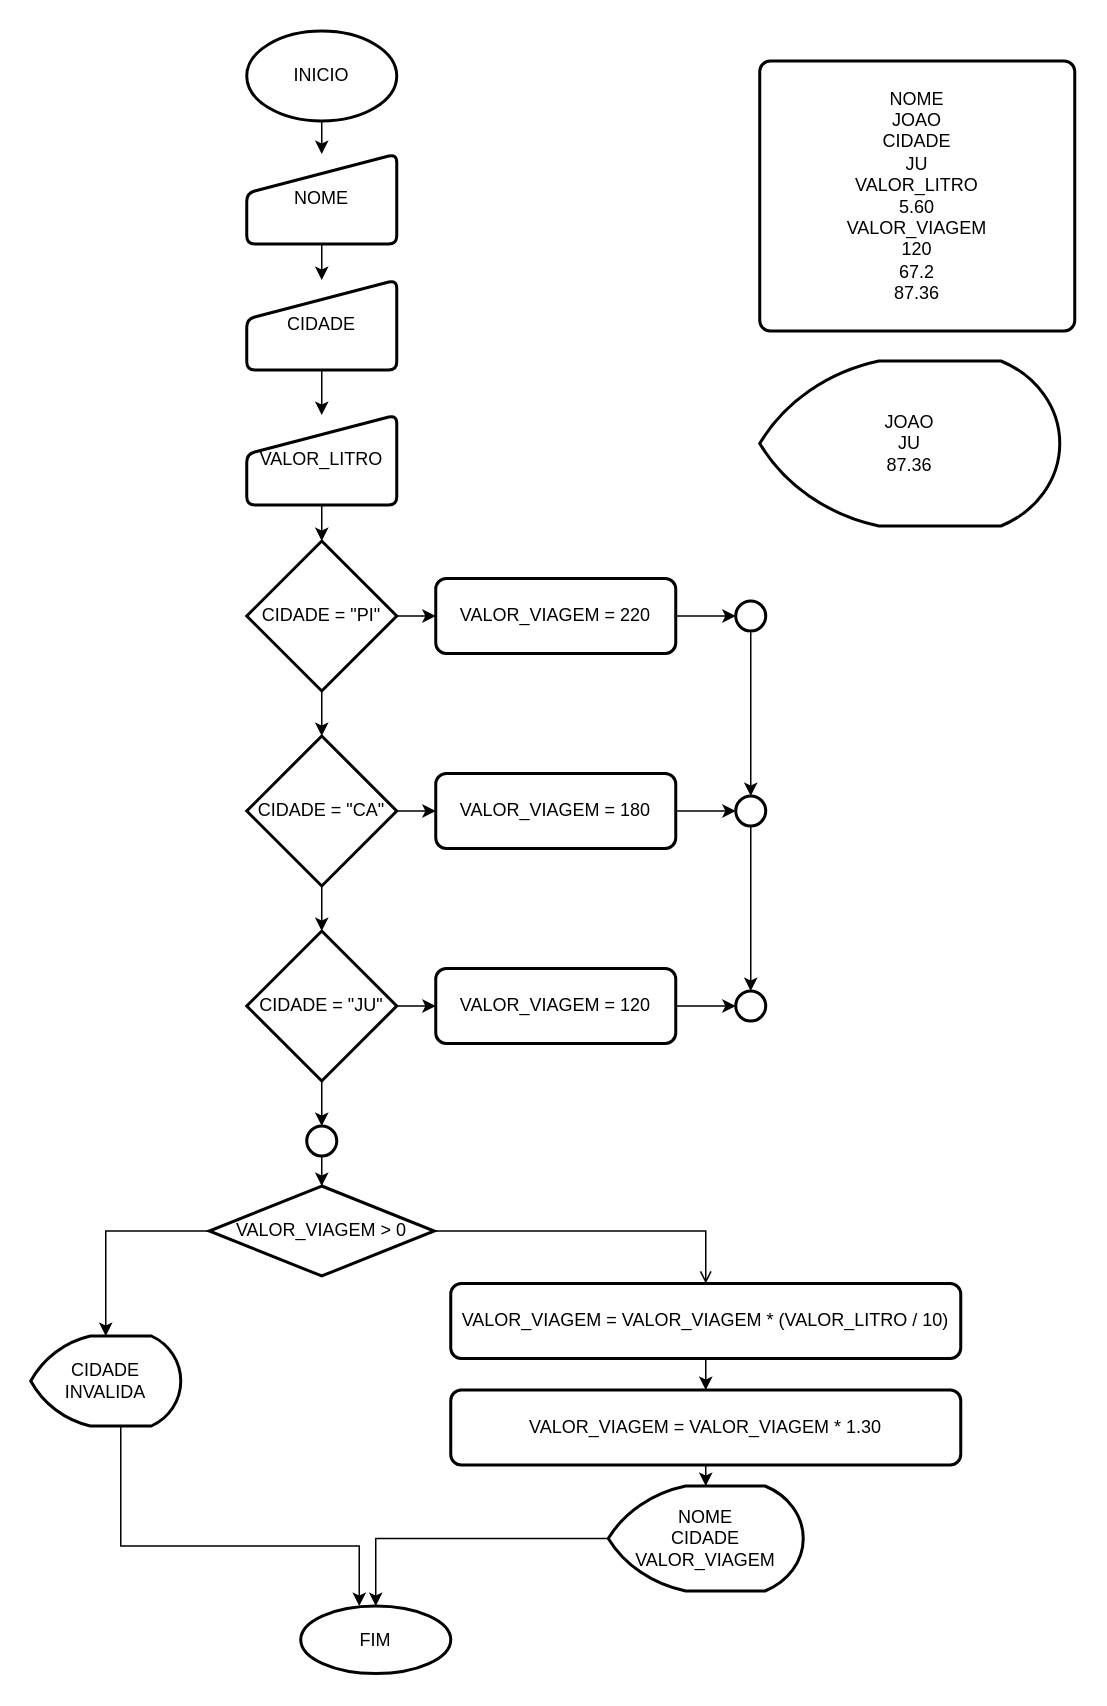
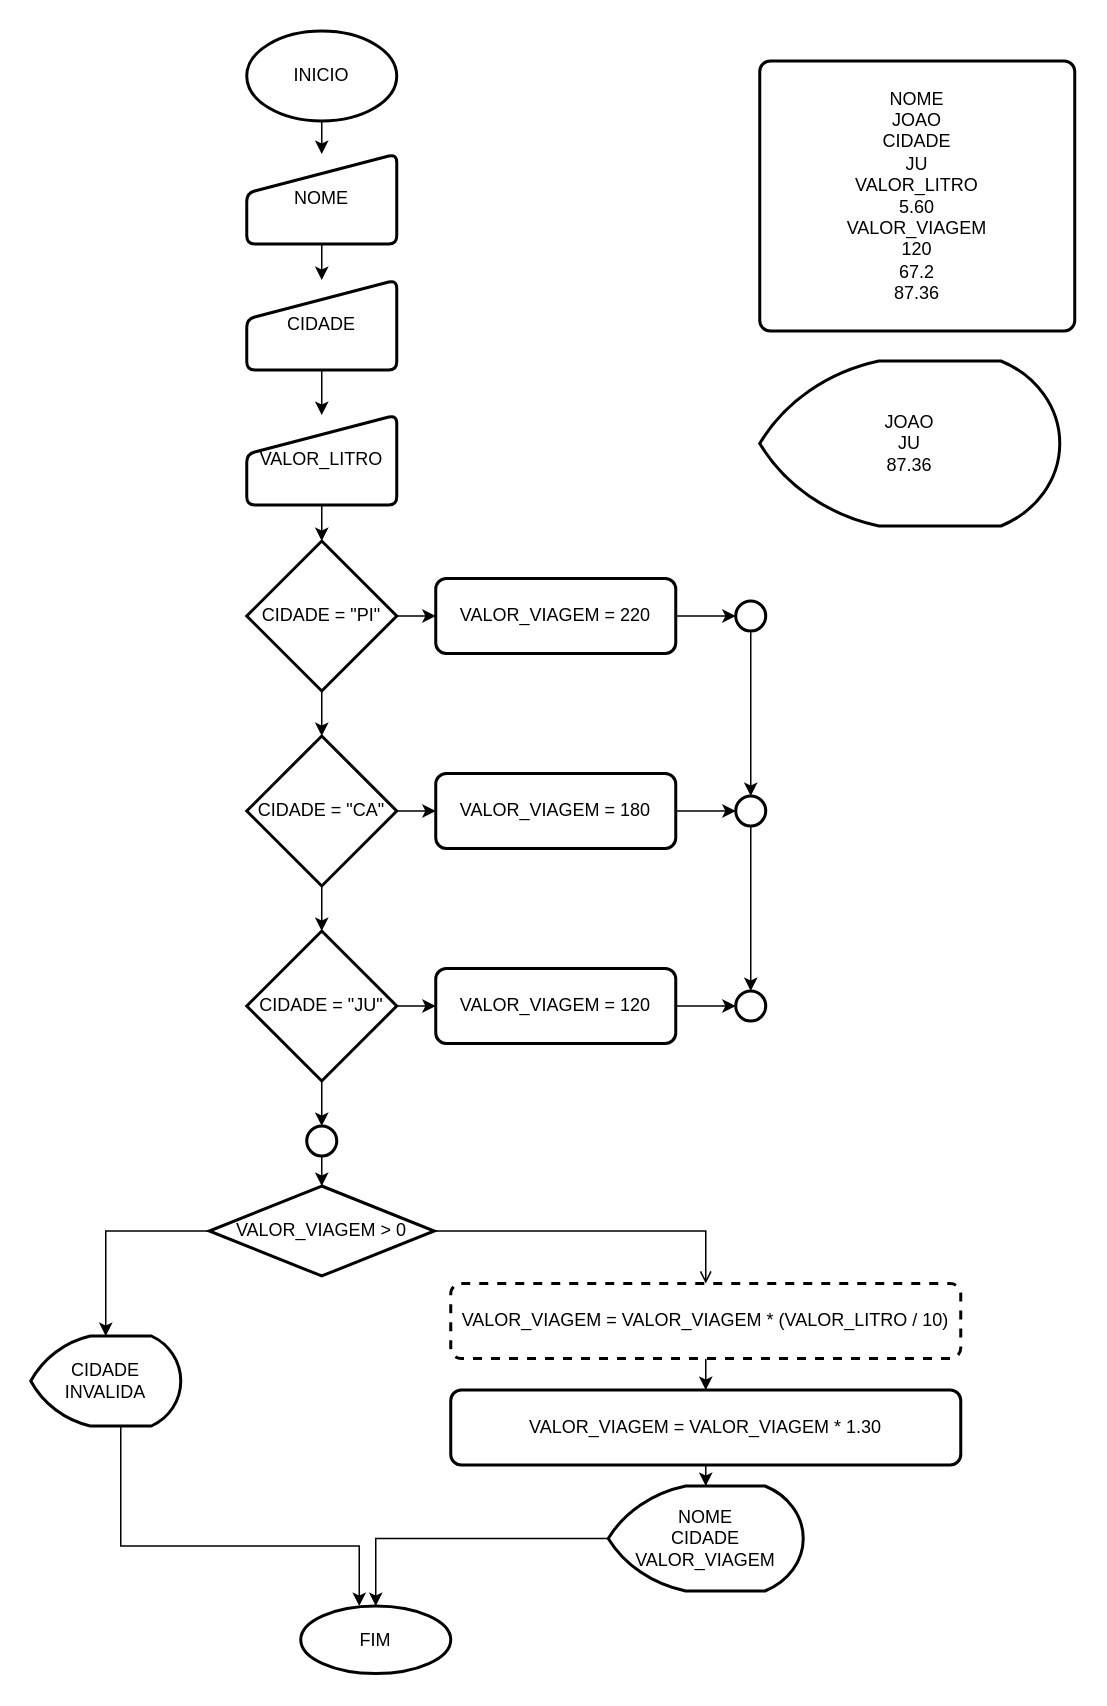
(706, 1321) -> (706, 1321)
